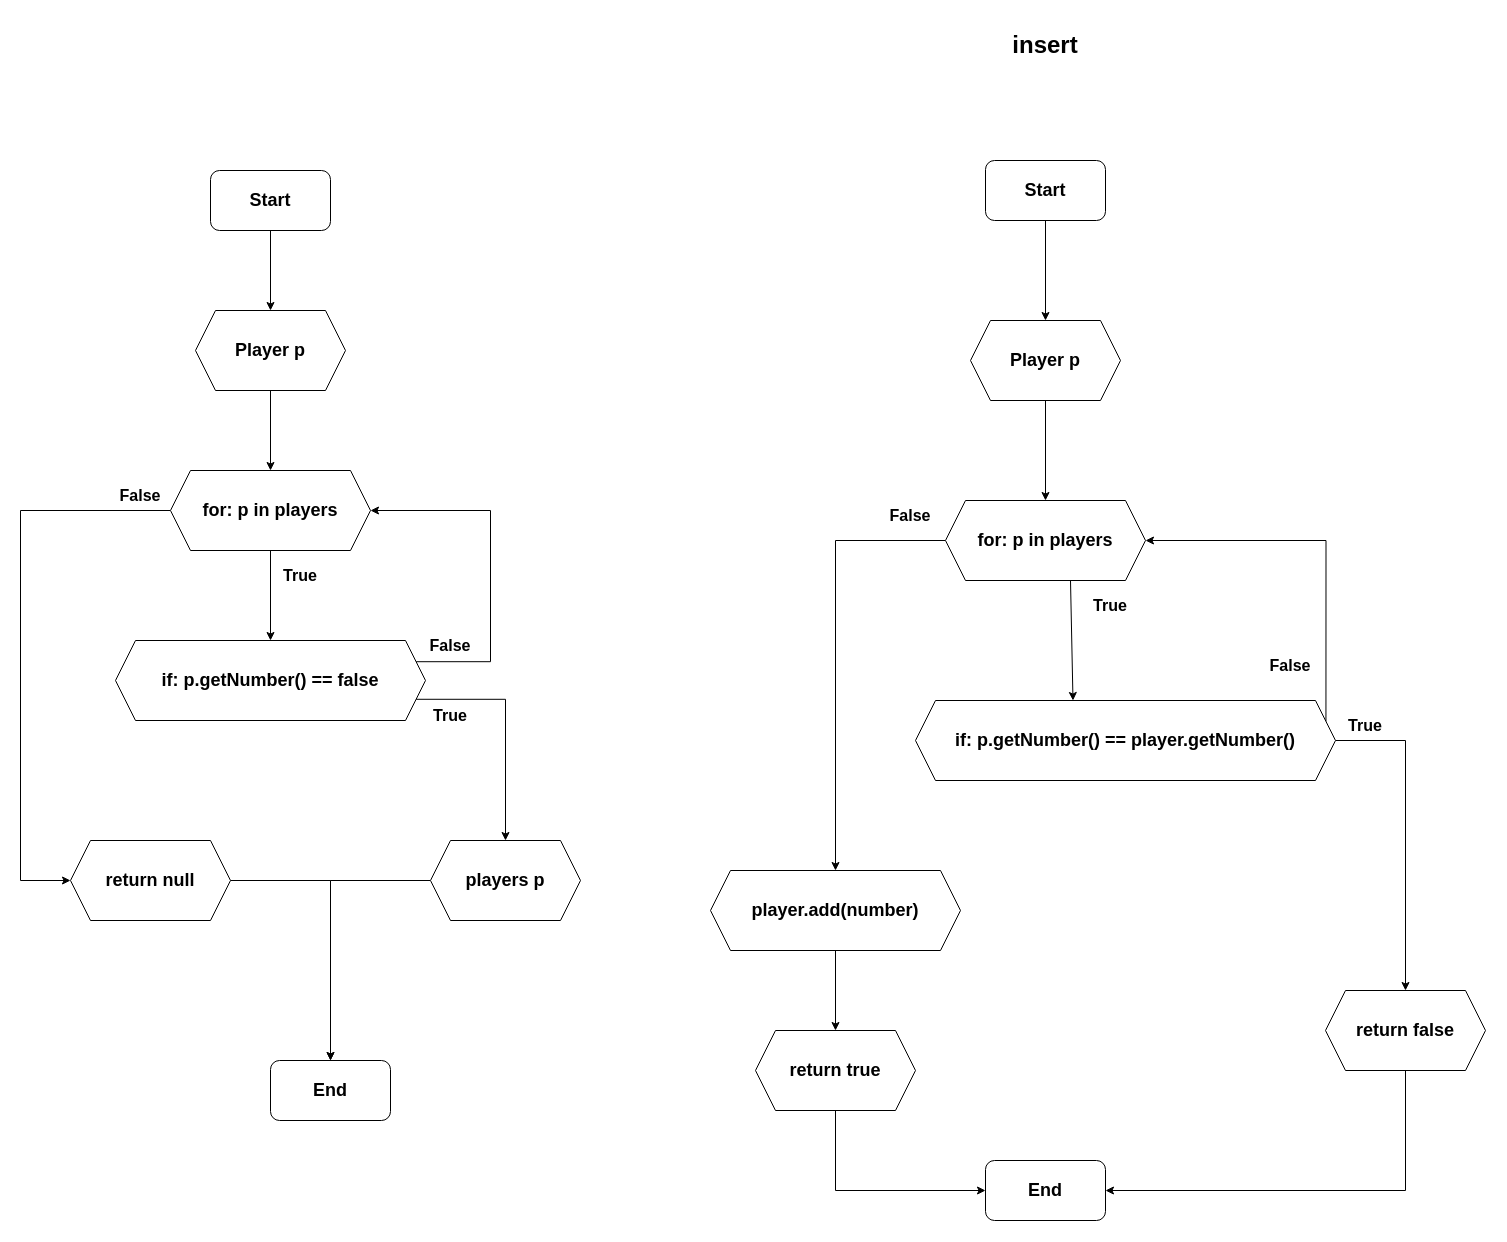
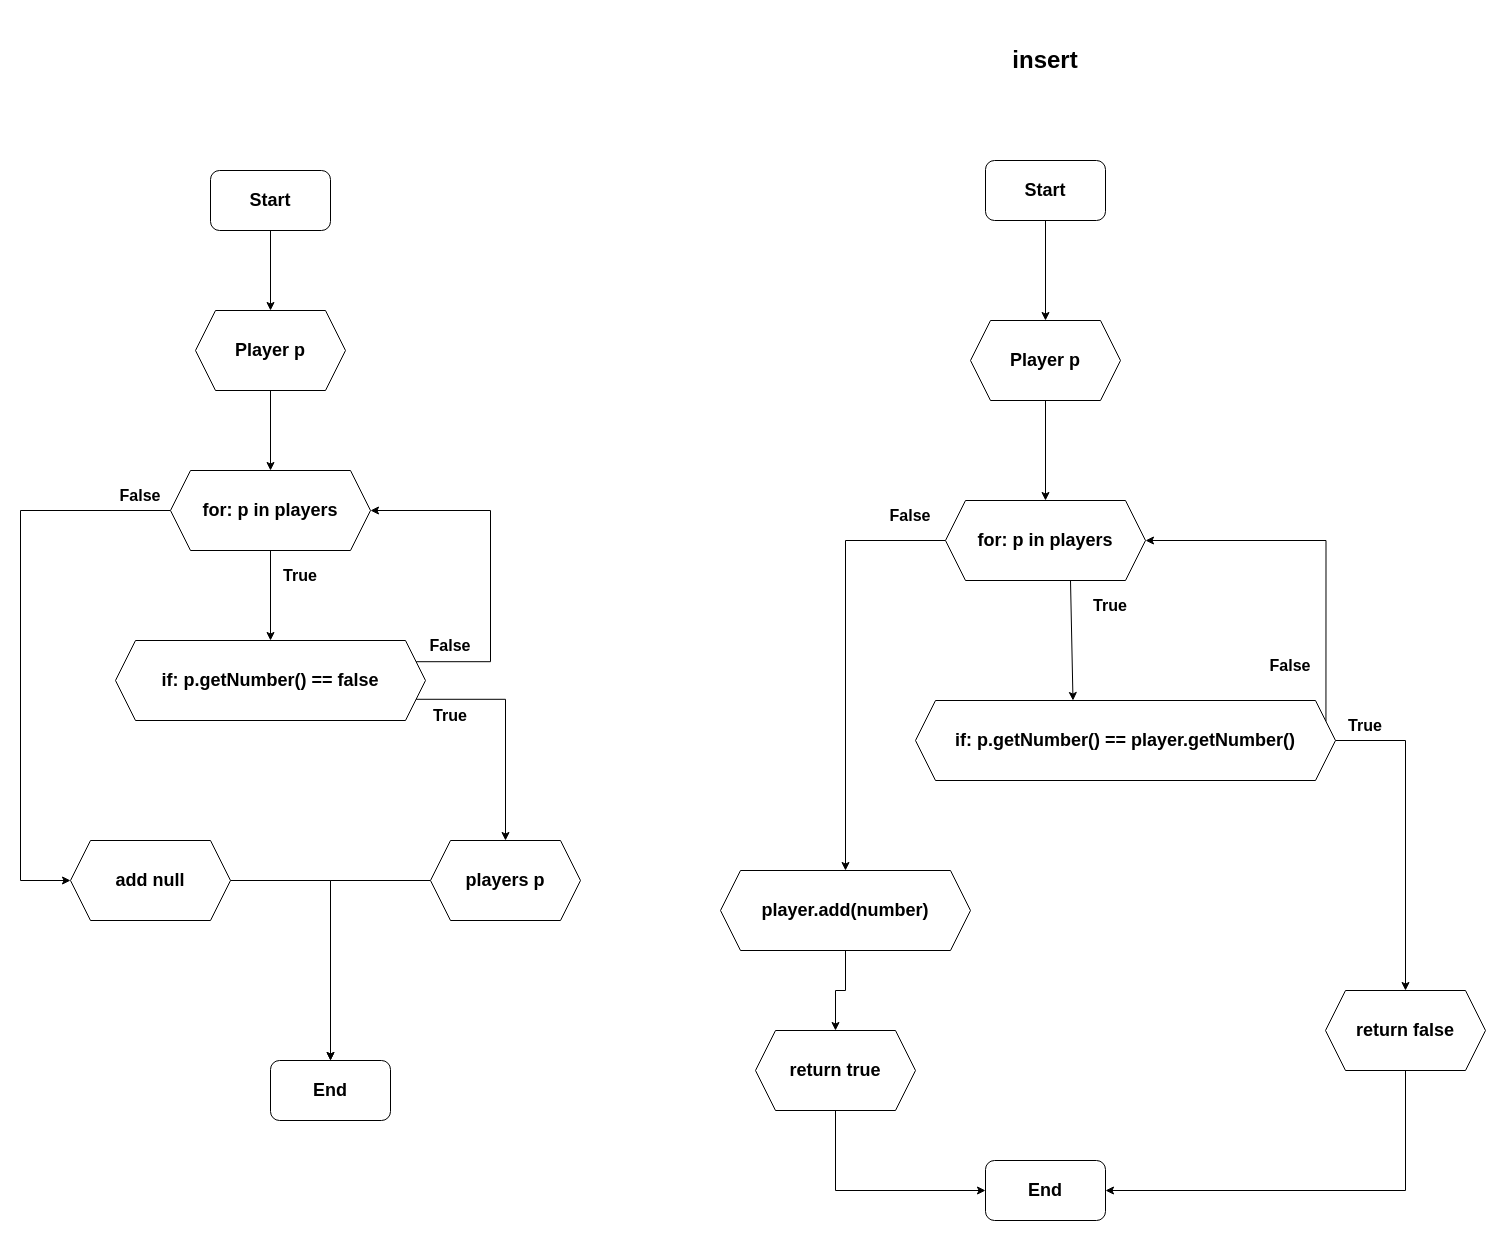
(1046, 46) -> (1046, 61)
(151, 881) -> (151, 881)
(836, 911) -> (846, 911)
